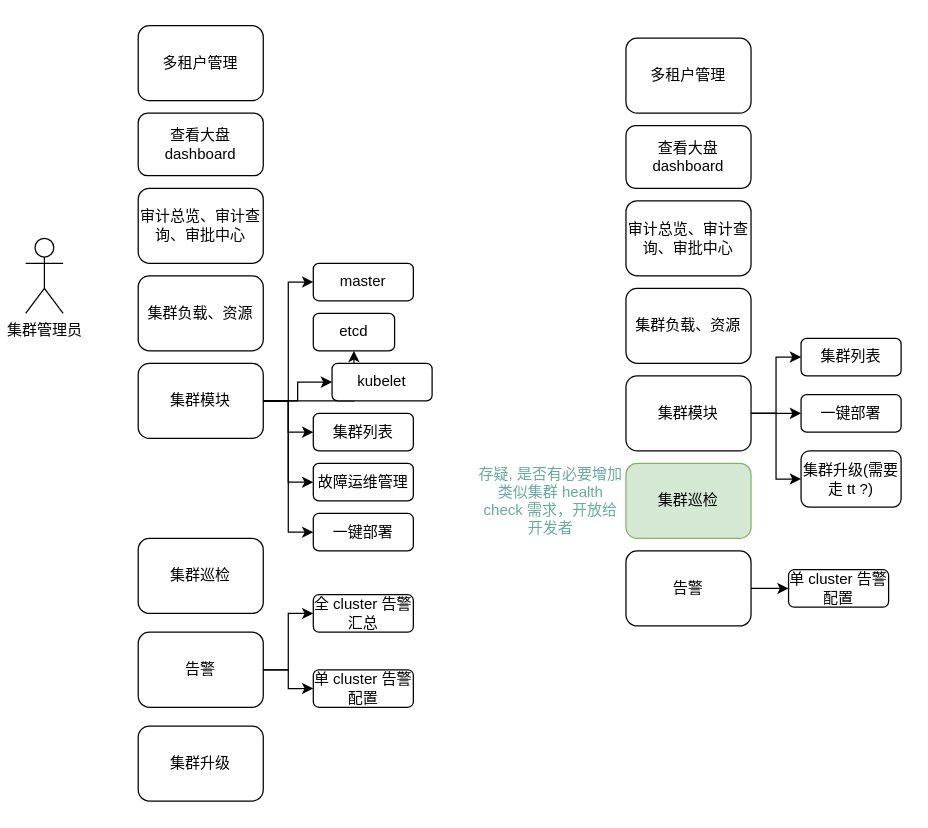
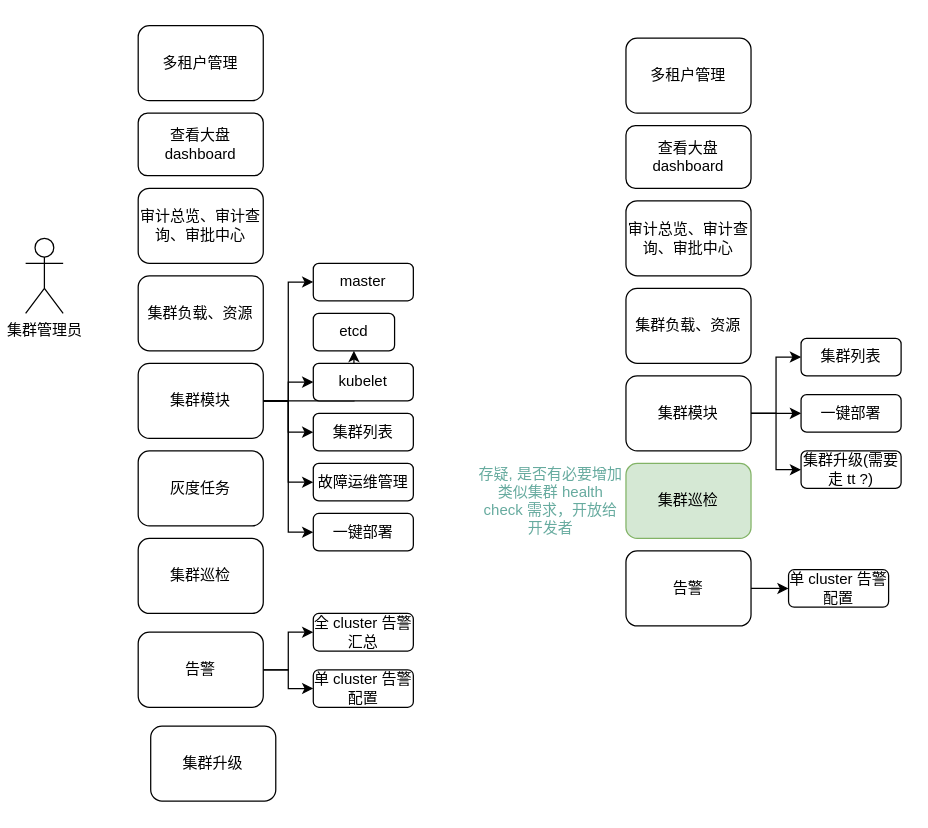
(382, 382) -> (363, 382)
(851, 479) -> (851, 469)
none -> (201, 488)
(363, 613) -> (363, 632)
(201, 763) -> (213, 763)
